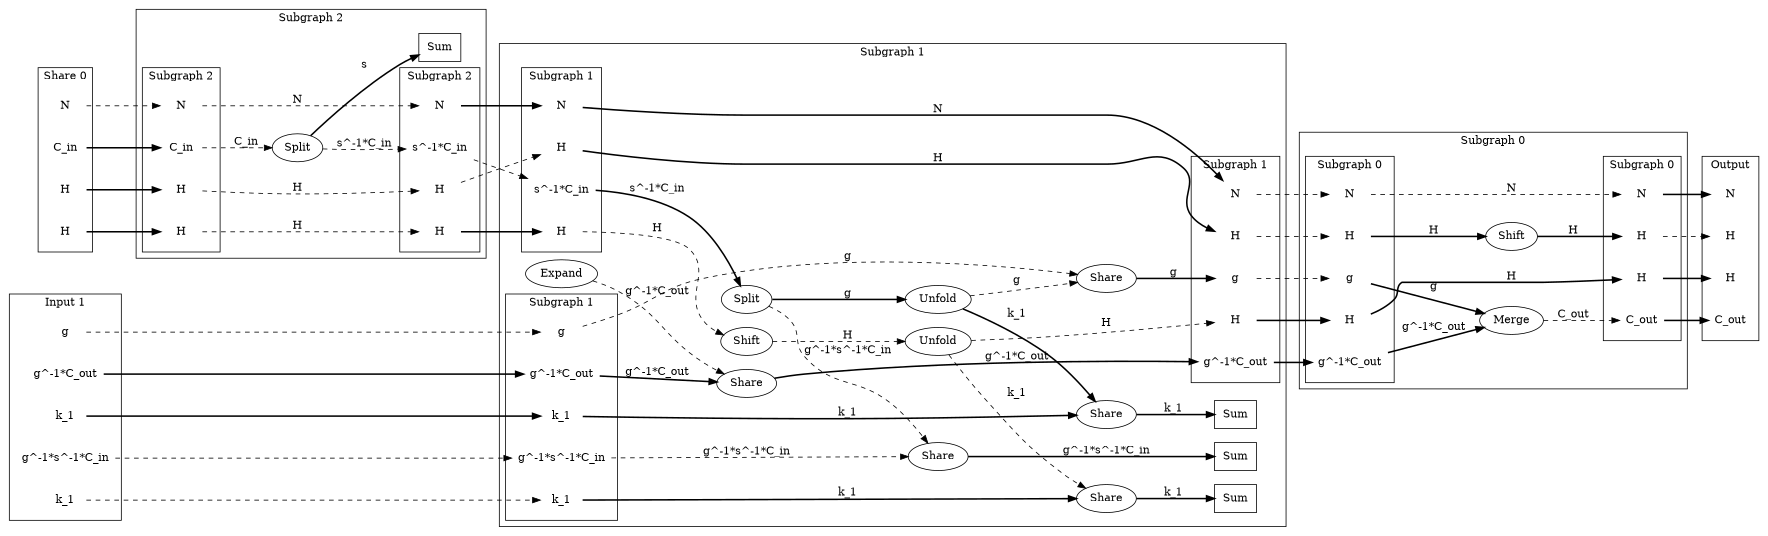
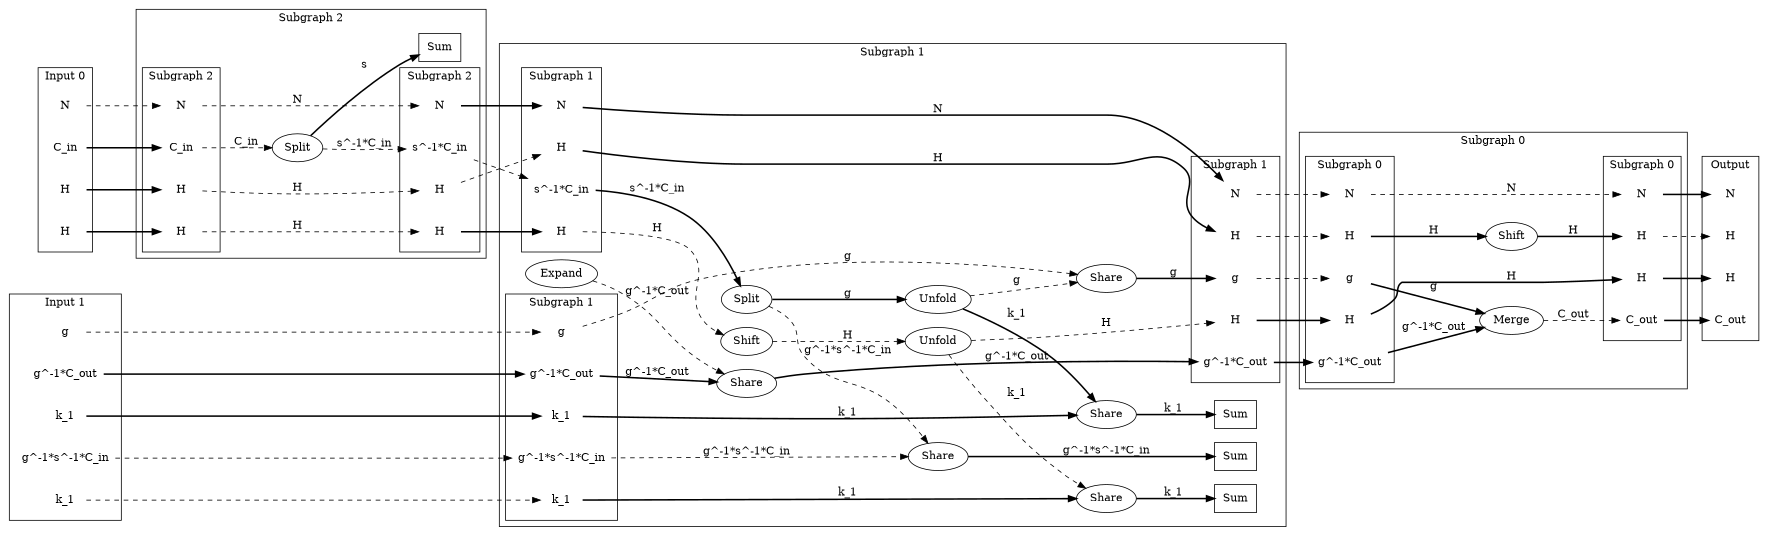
(65, 77) -> (65, 77)
